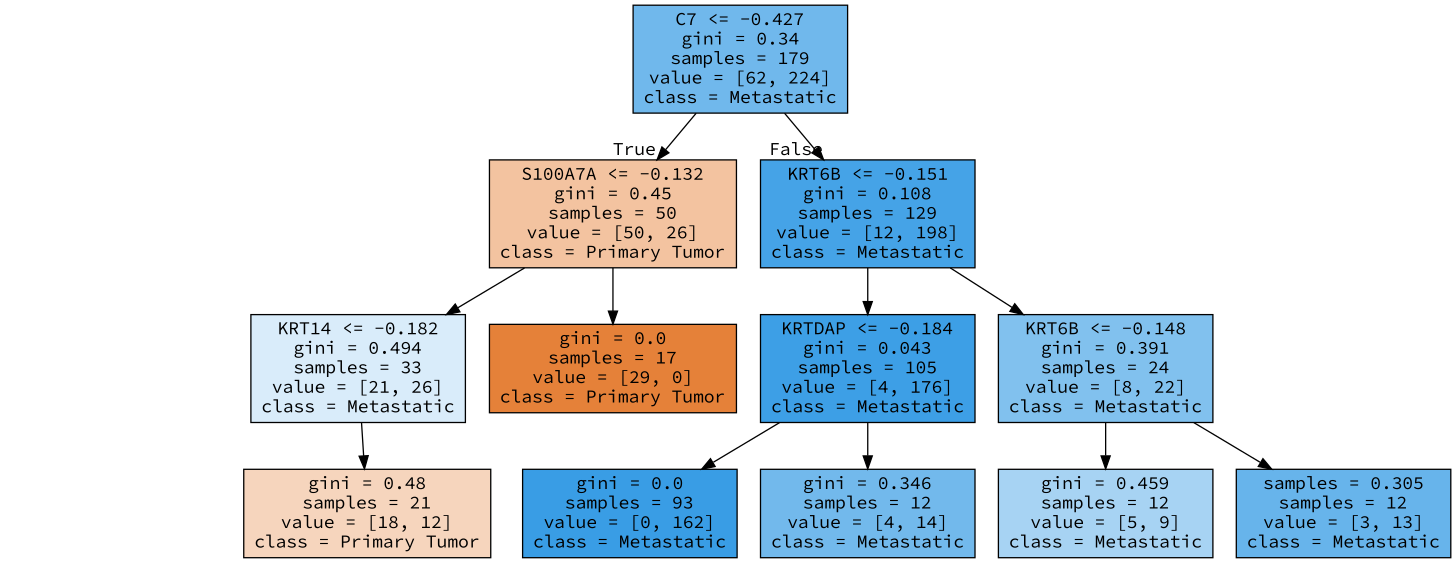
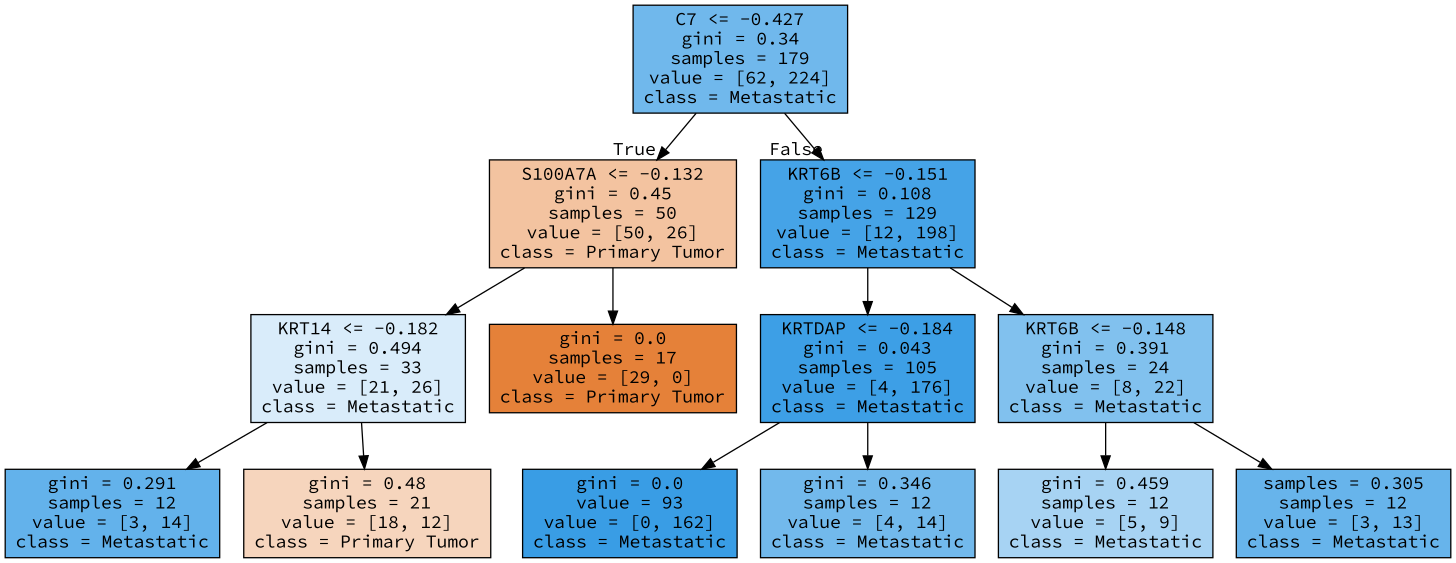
none -> (112, 513)
(630, 513) -> (630, 513)
